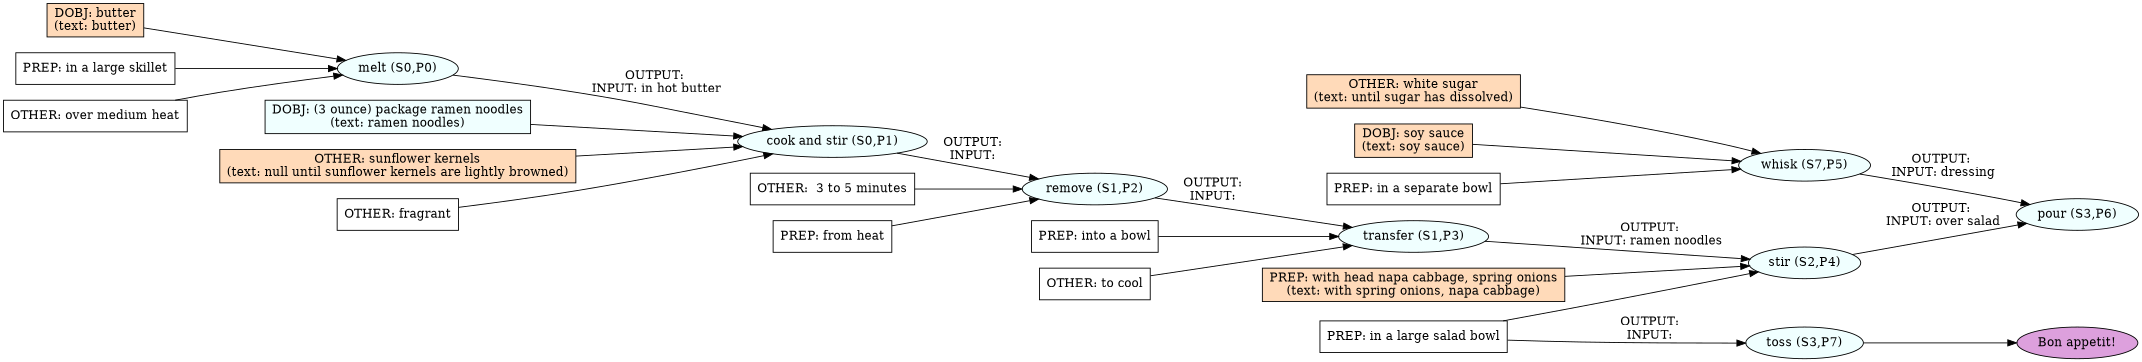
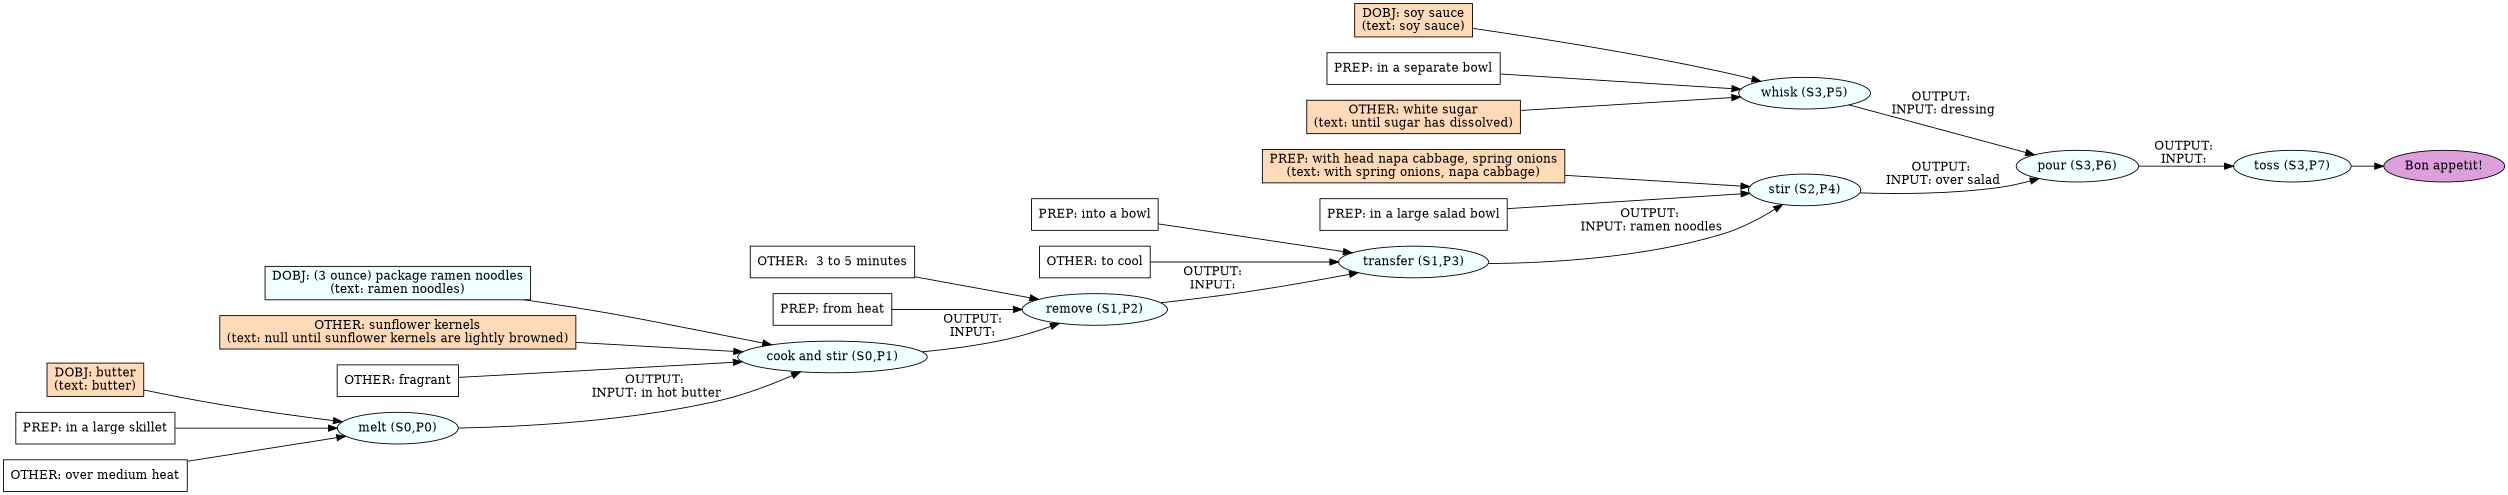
(1805, 165) -> (1805, 93)
(1622, 343) -> (2181, 166)
